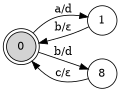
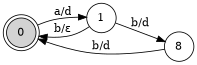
(59, 59) -> (136, 31)
(63, 73) -> (101, 46)
